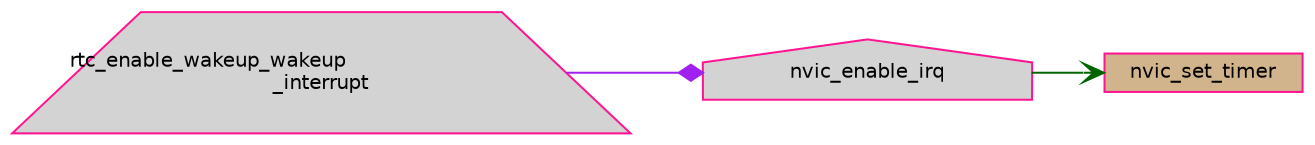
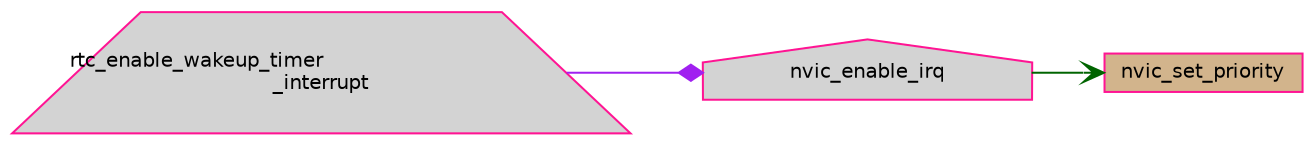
(321, 73) -> (321, 73)
(1204, 73) -> (1204, 73)
